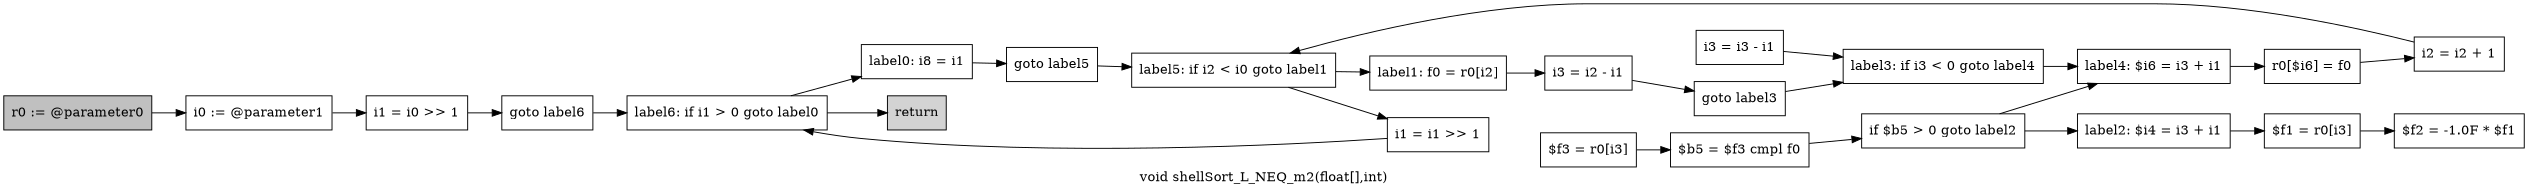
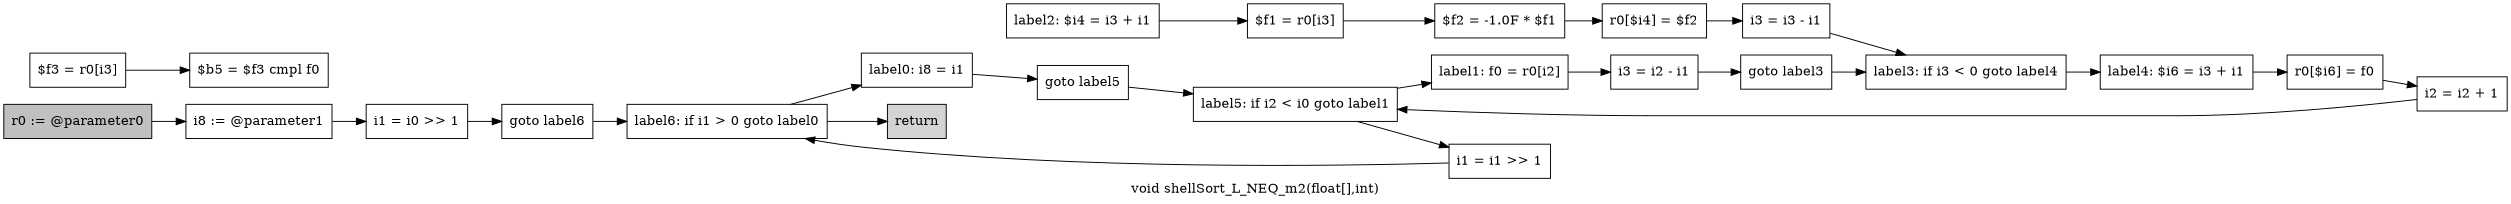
none -> (1654, 21)
(259, 113) -> (259, 121)
(1943, 131) -> none
